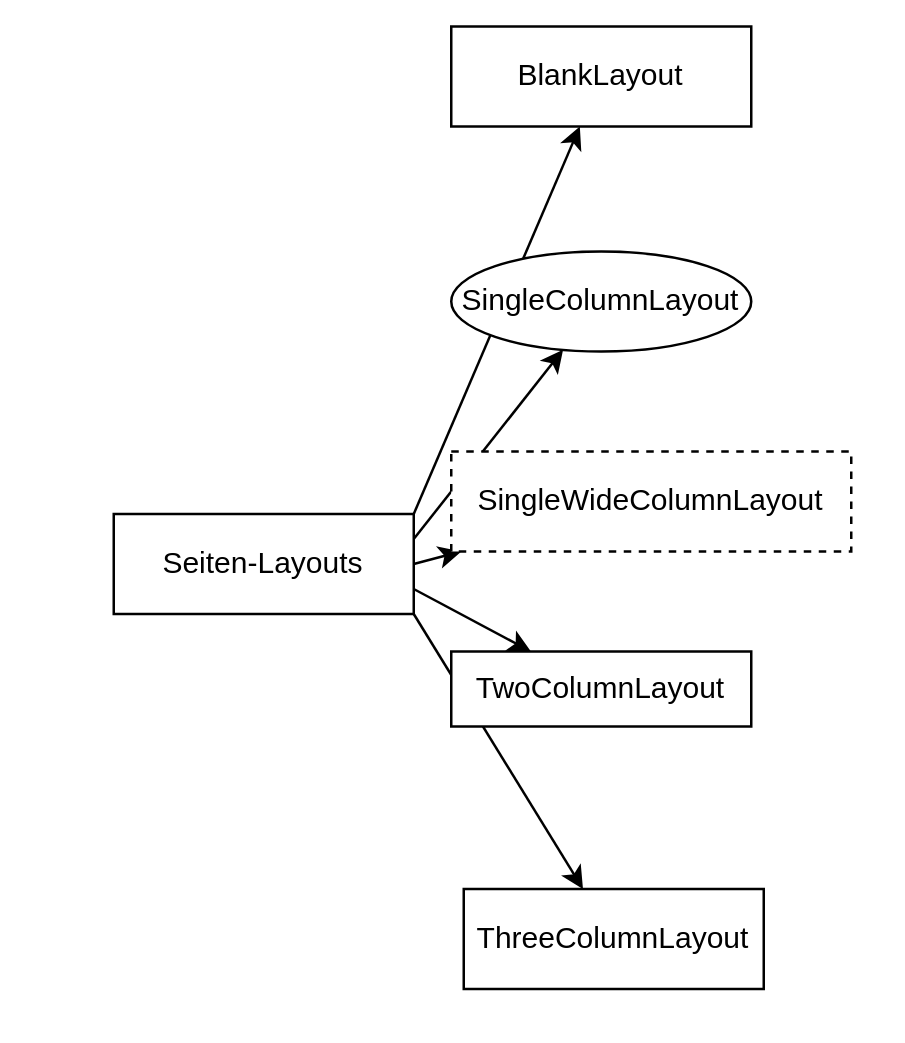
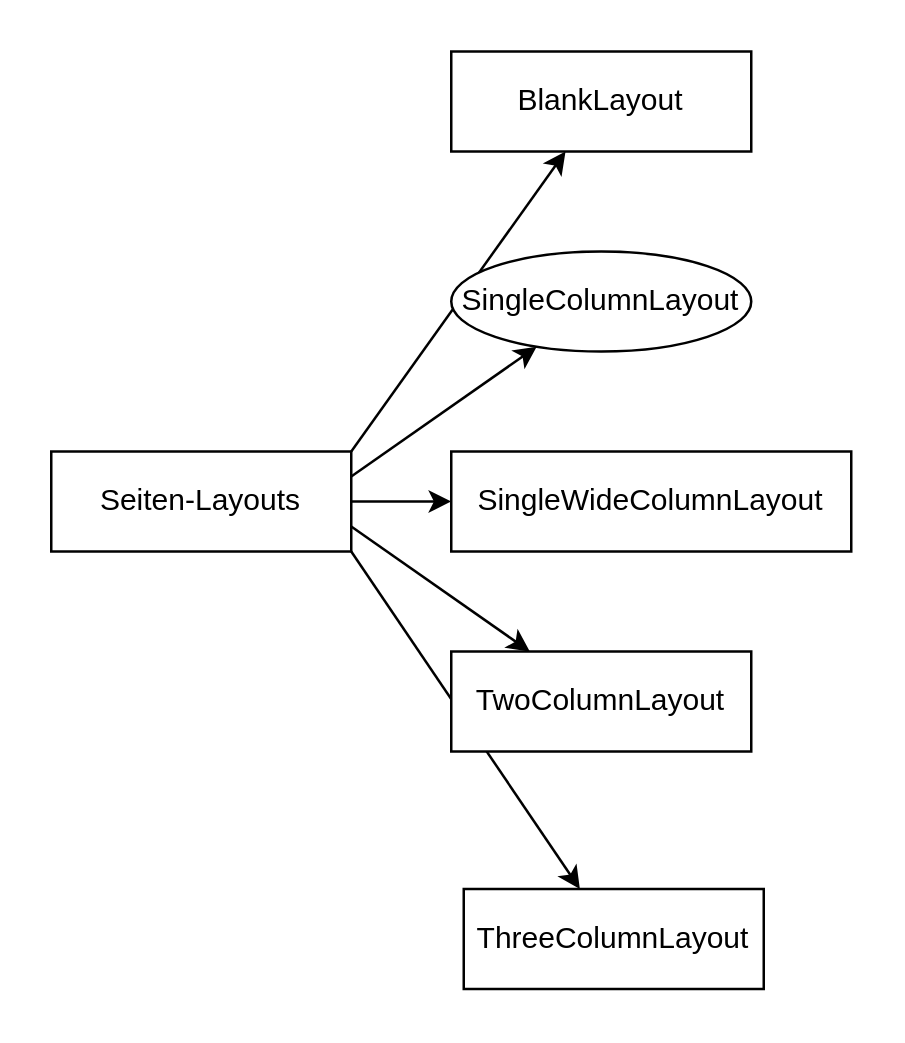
(601, 76) -> (601, 101)
(651, 501) -> (651, 501)
(264, 564) -> (201, 501)
(601, 689) -> (601, 701)
